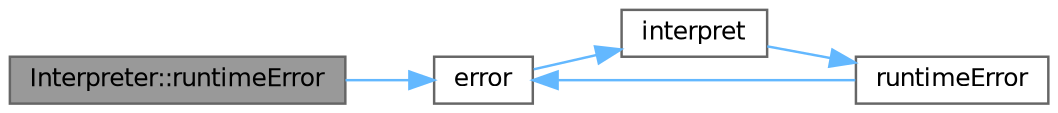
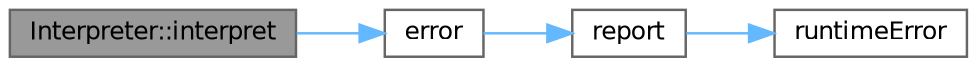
(694, 33) -> (629, 33)
(178, 80) -> (153, 33)
(707, 80) -> none
